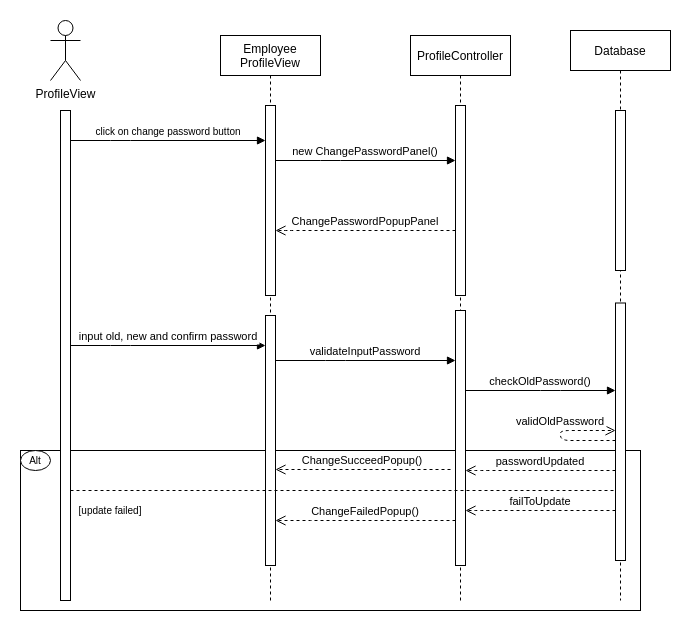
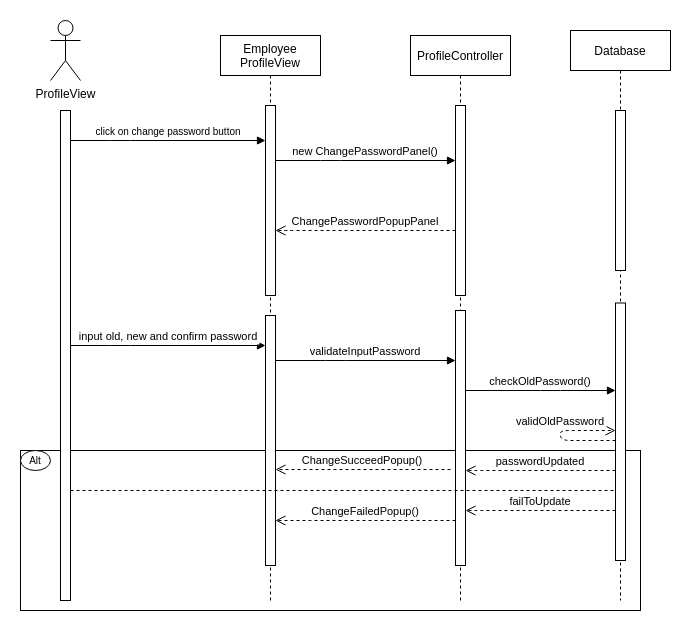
(111, 511) -> none
